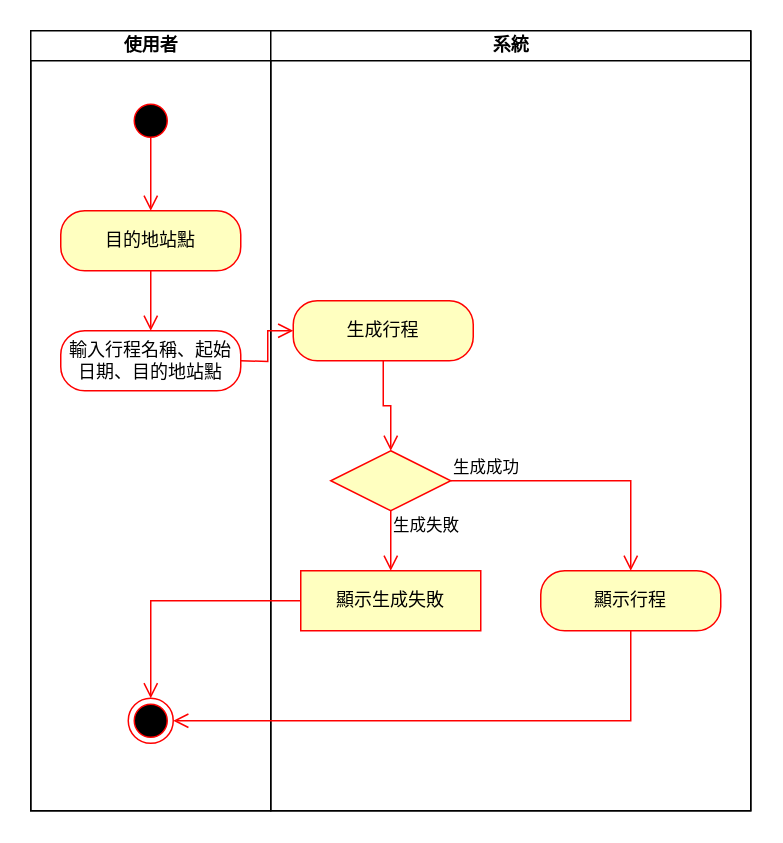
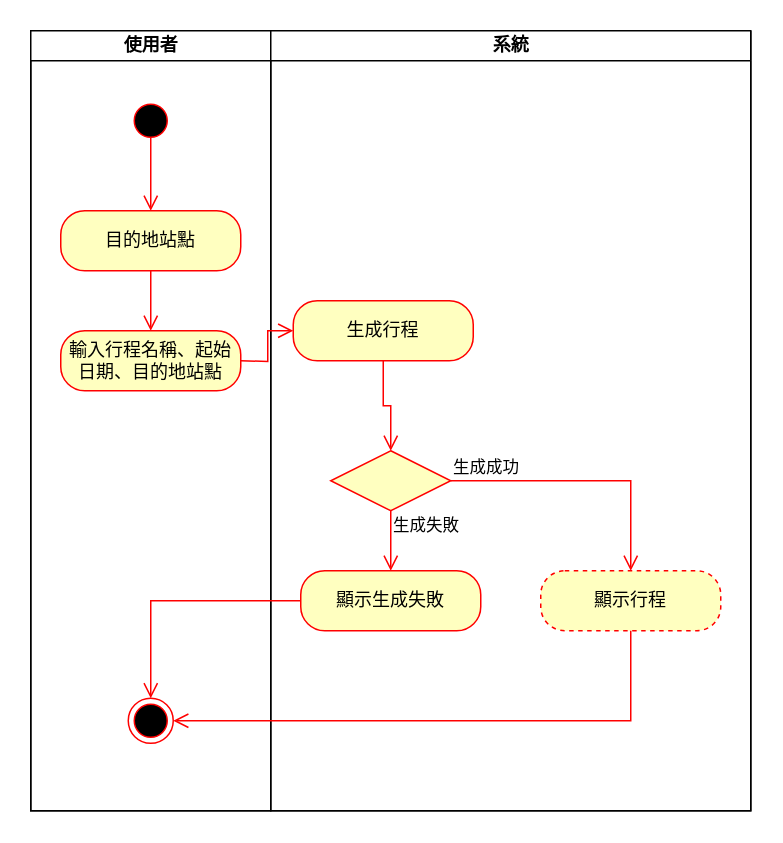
(151, 361) -> (151, 361)
(391, 601) -> (391, 601)
(631, 601) -> (631, 601)
